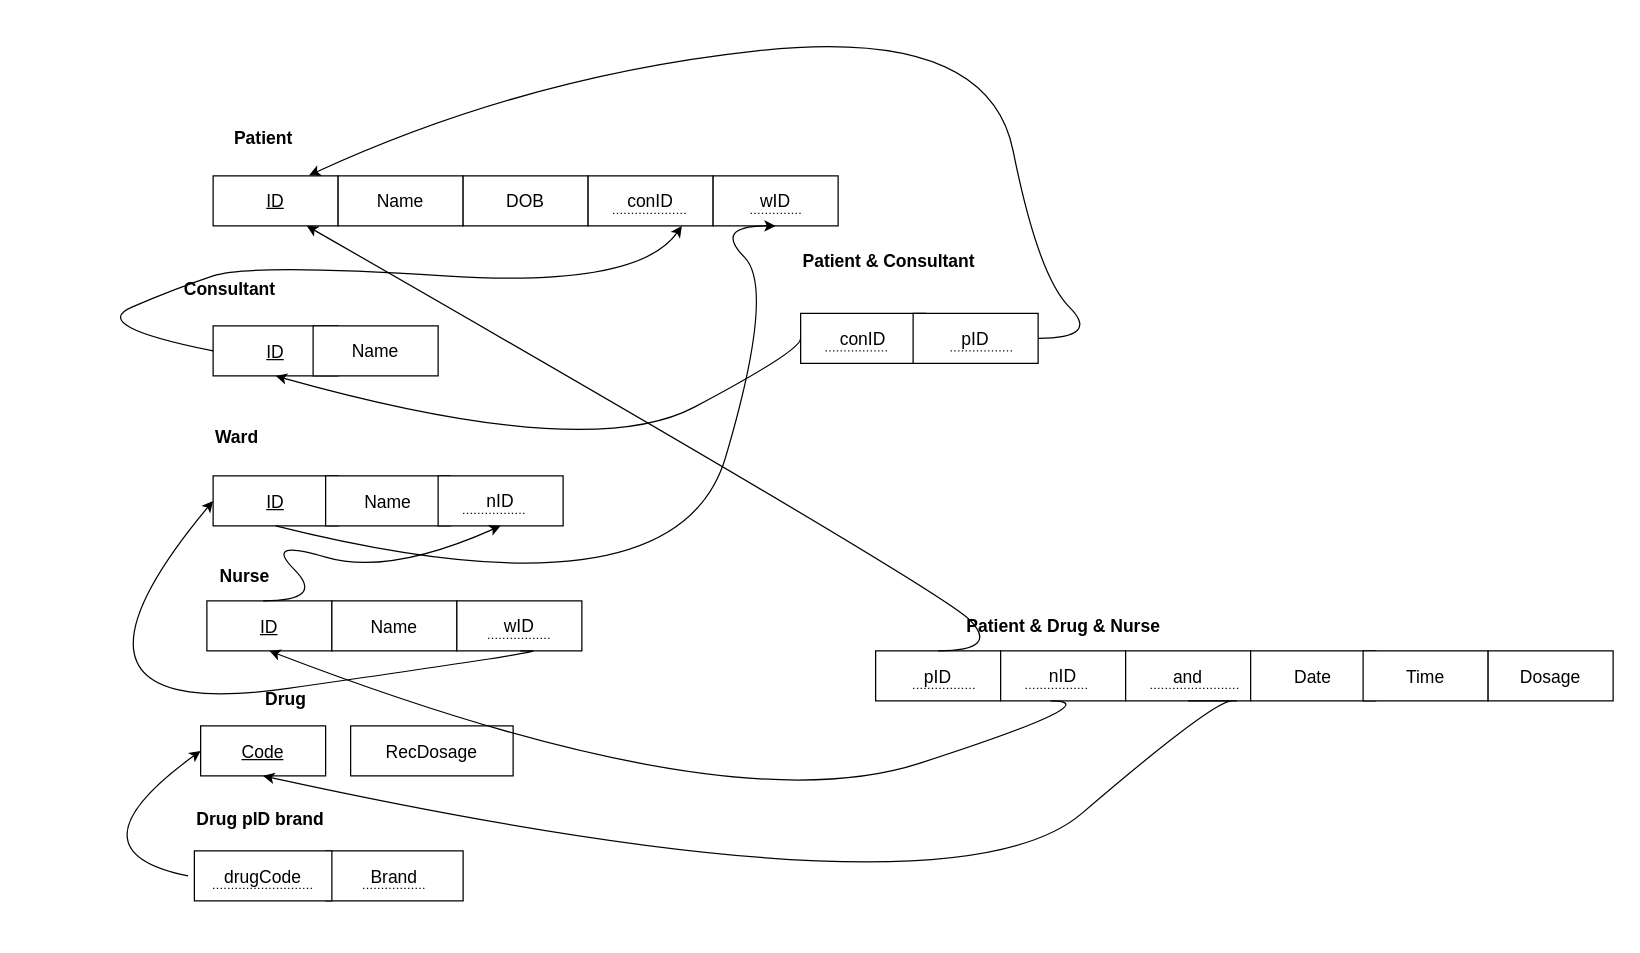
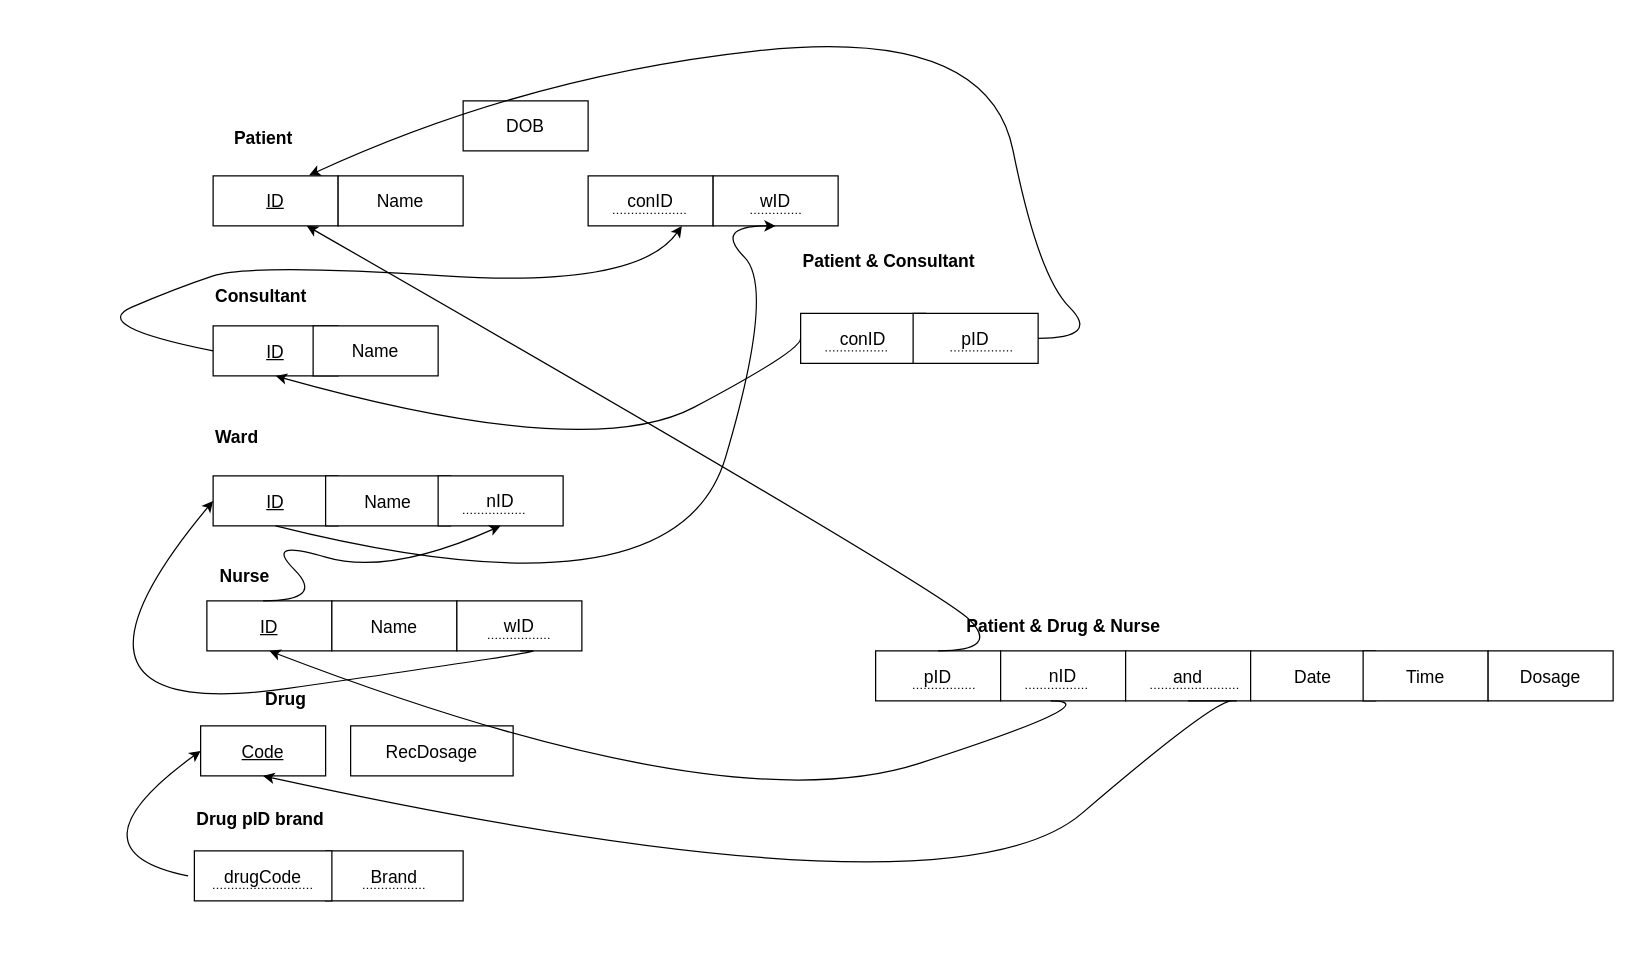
(526, 201) -> (526, 126)
(232, 276) -> (263, 282)
